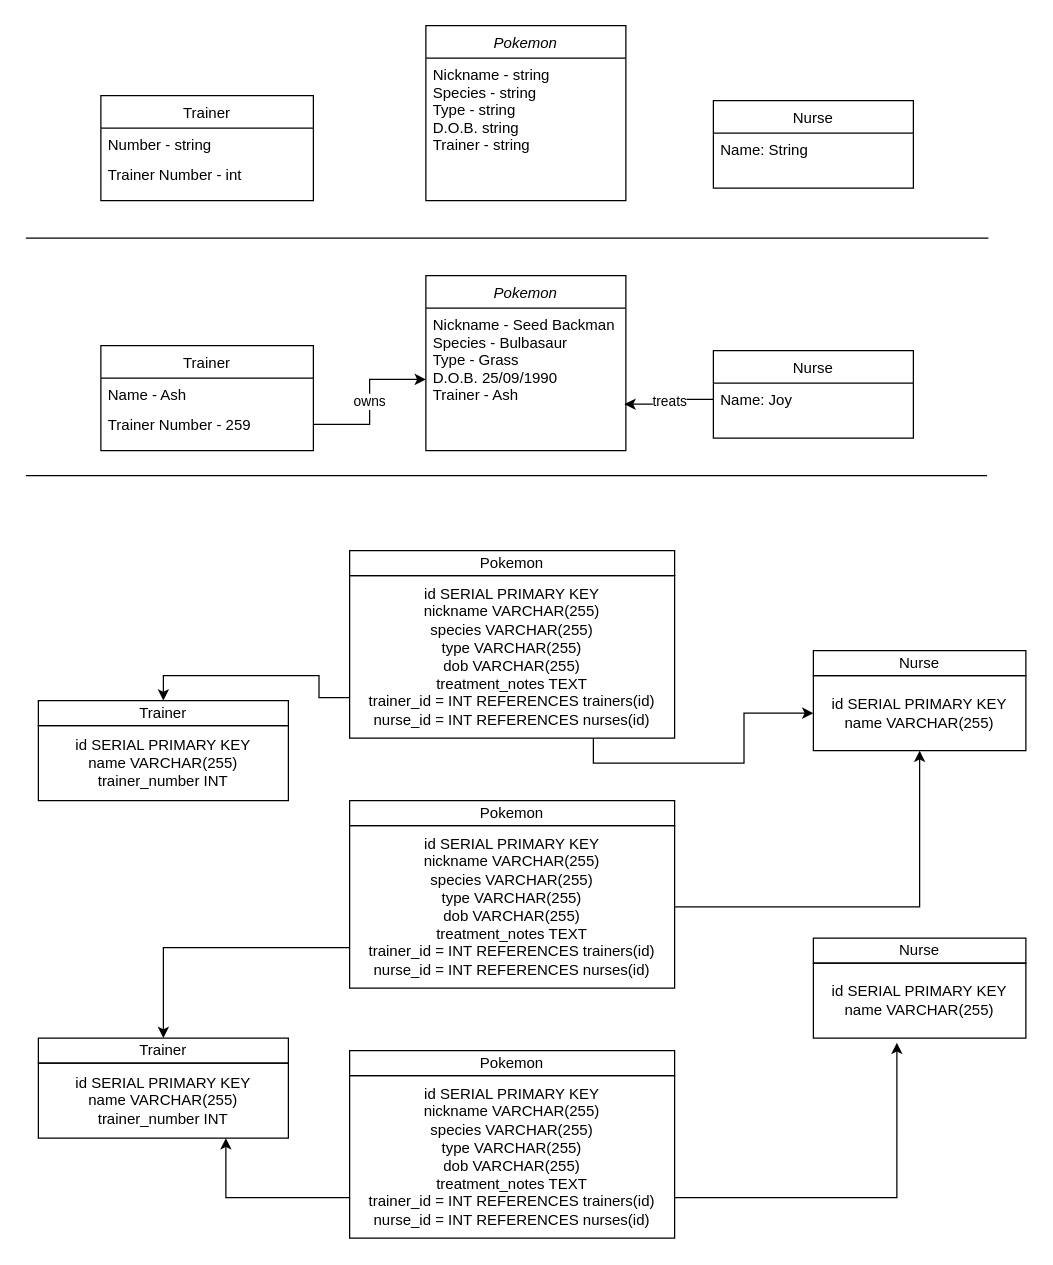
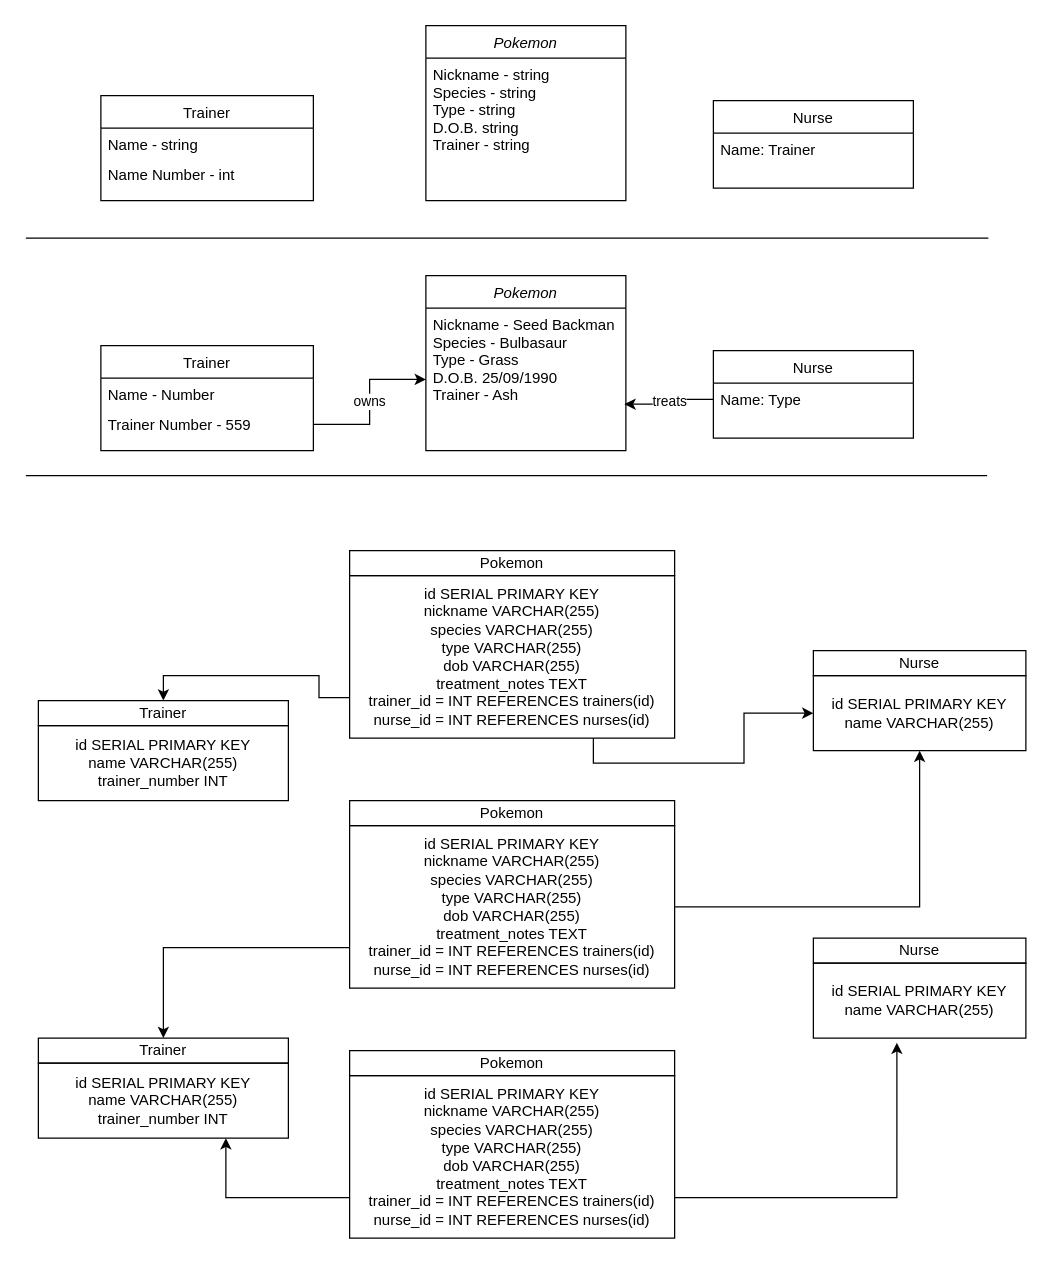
(165, 145) -> (156, 145)
(765, 150) -> (769, 150)
(182, 175) -> (171, 175)
(146, 395) -> (158, 395)
(754, 400) -> (758, 400)
(184, 425) -> (184, 425)
